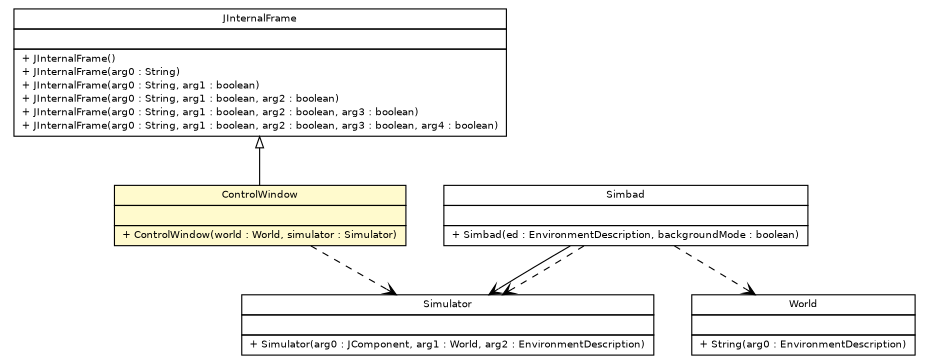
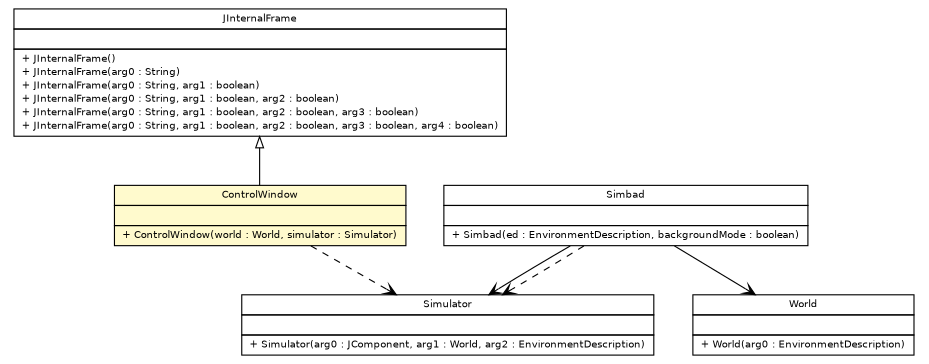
(710, 267) -> (710, 267)
(803, 344) -> (803, 344)
